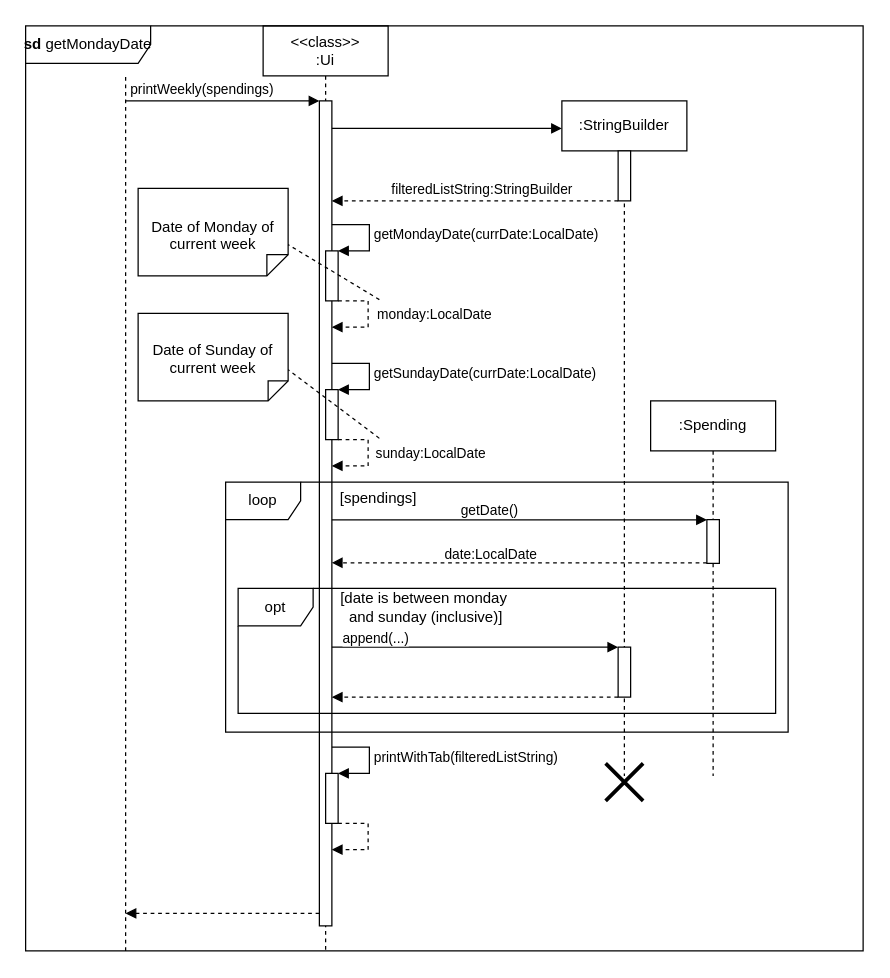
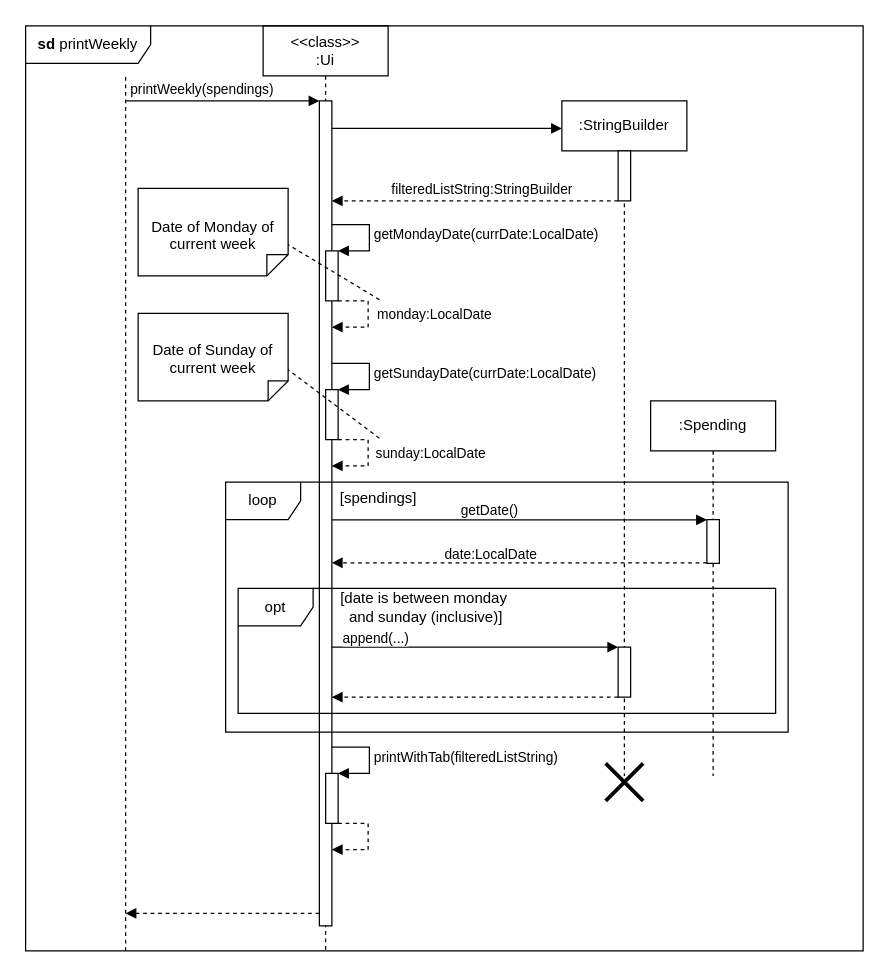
(88, 44) -> (88, 44)
